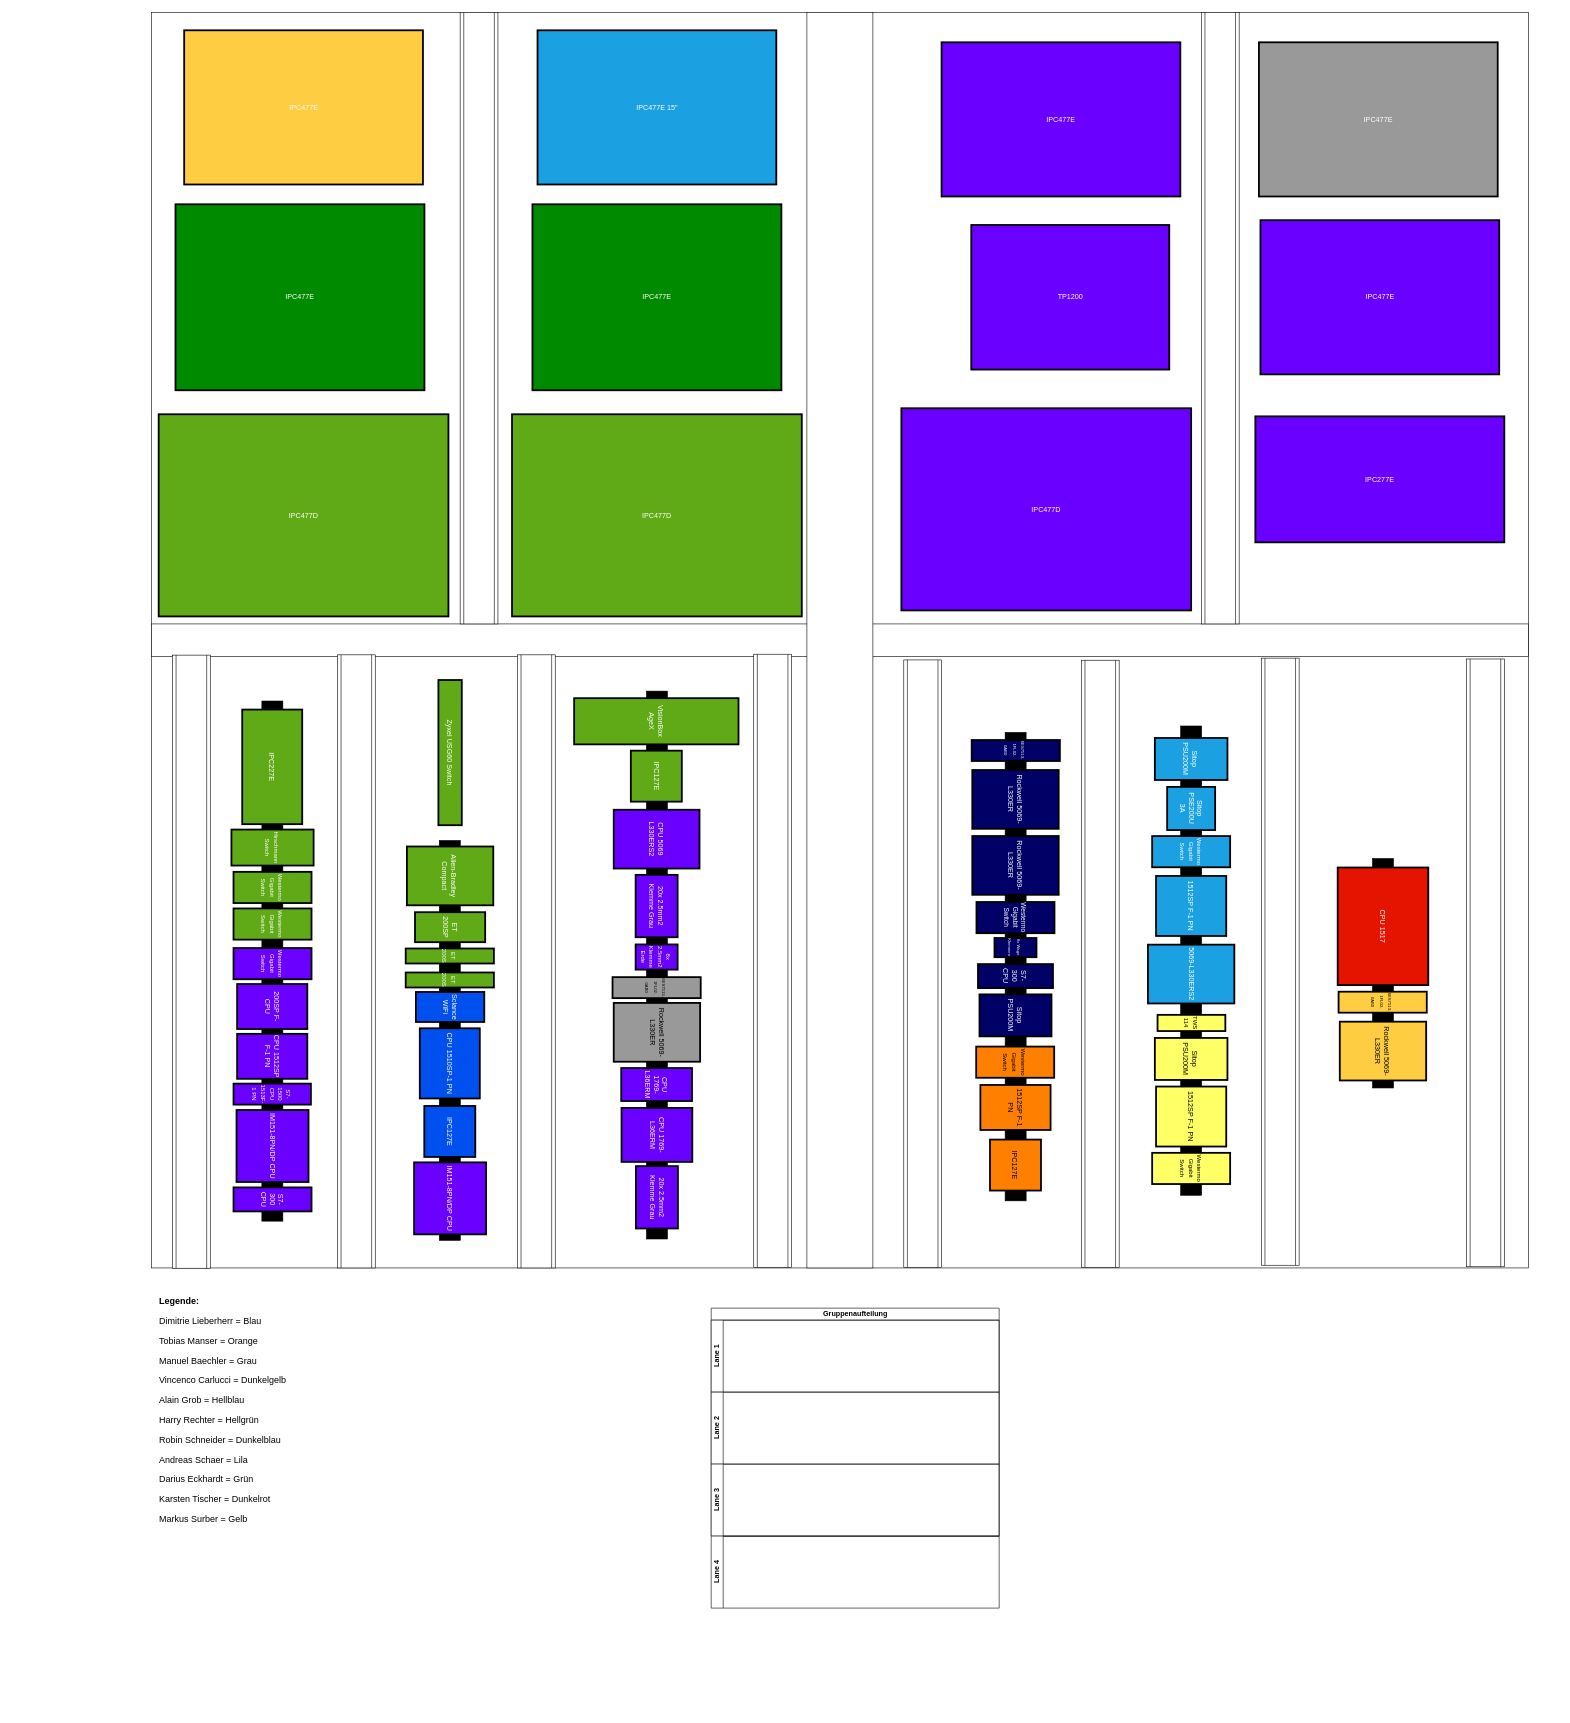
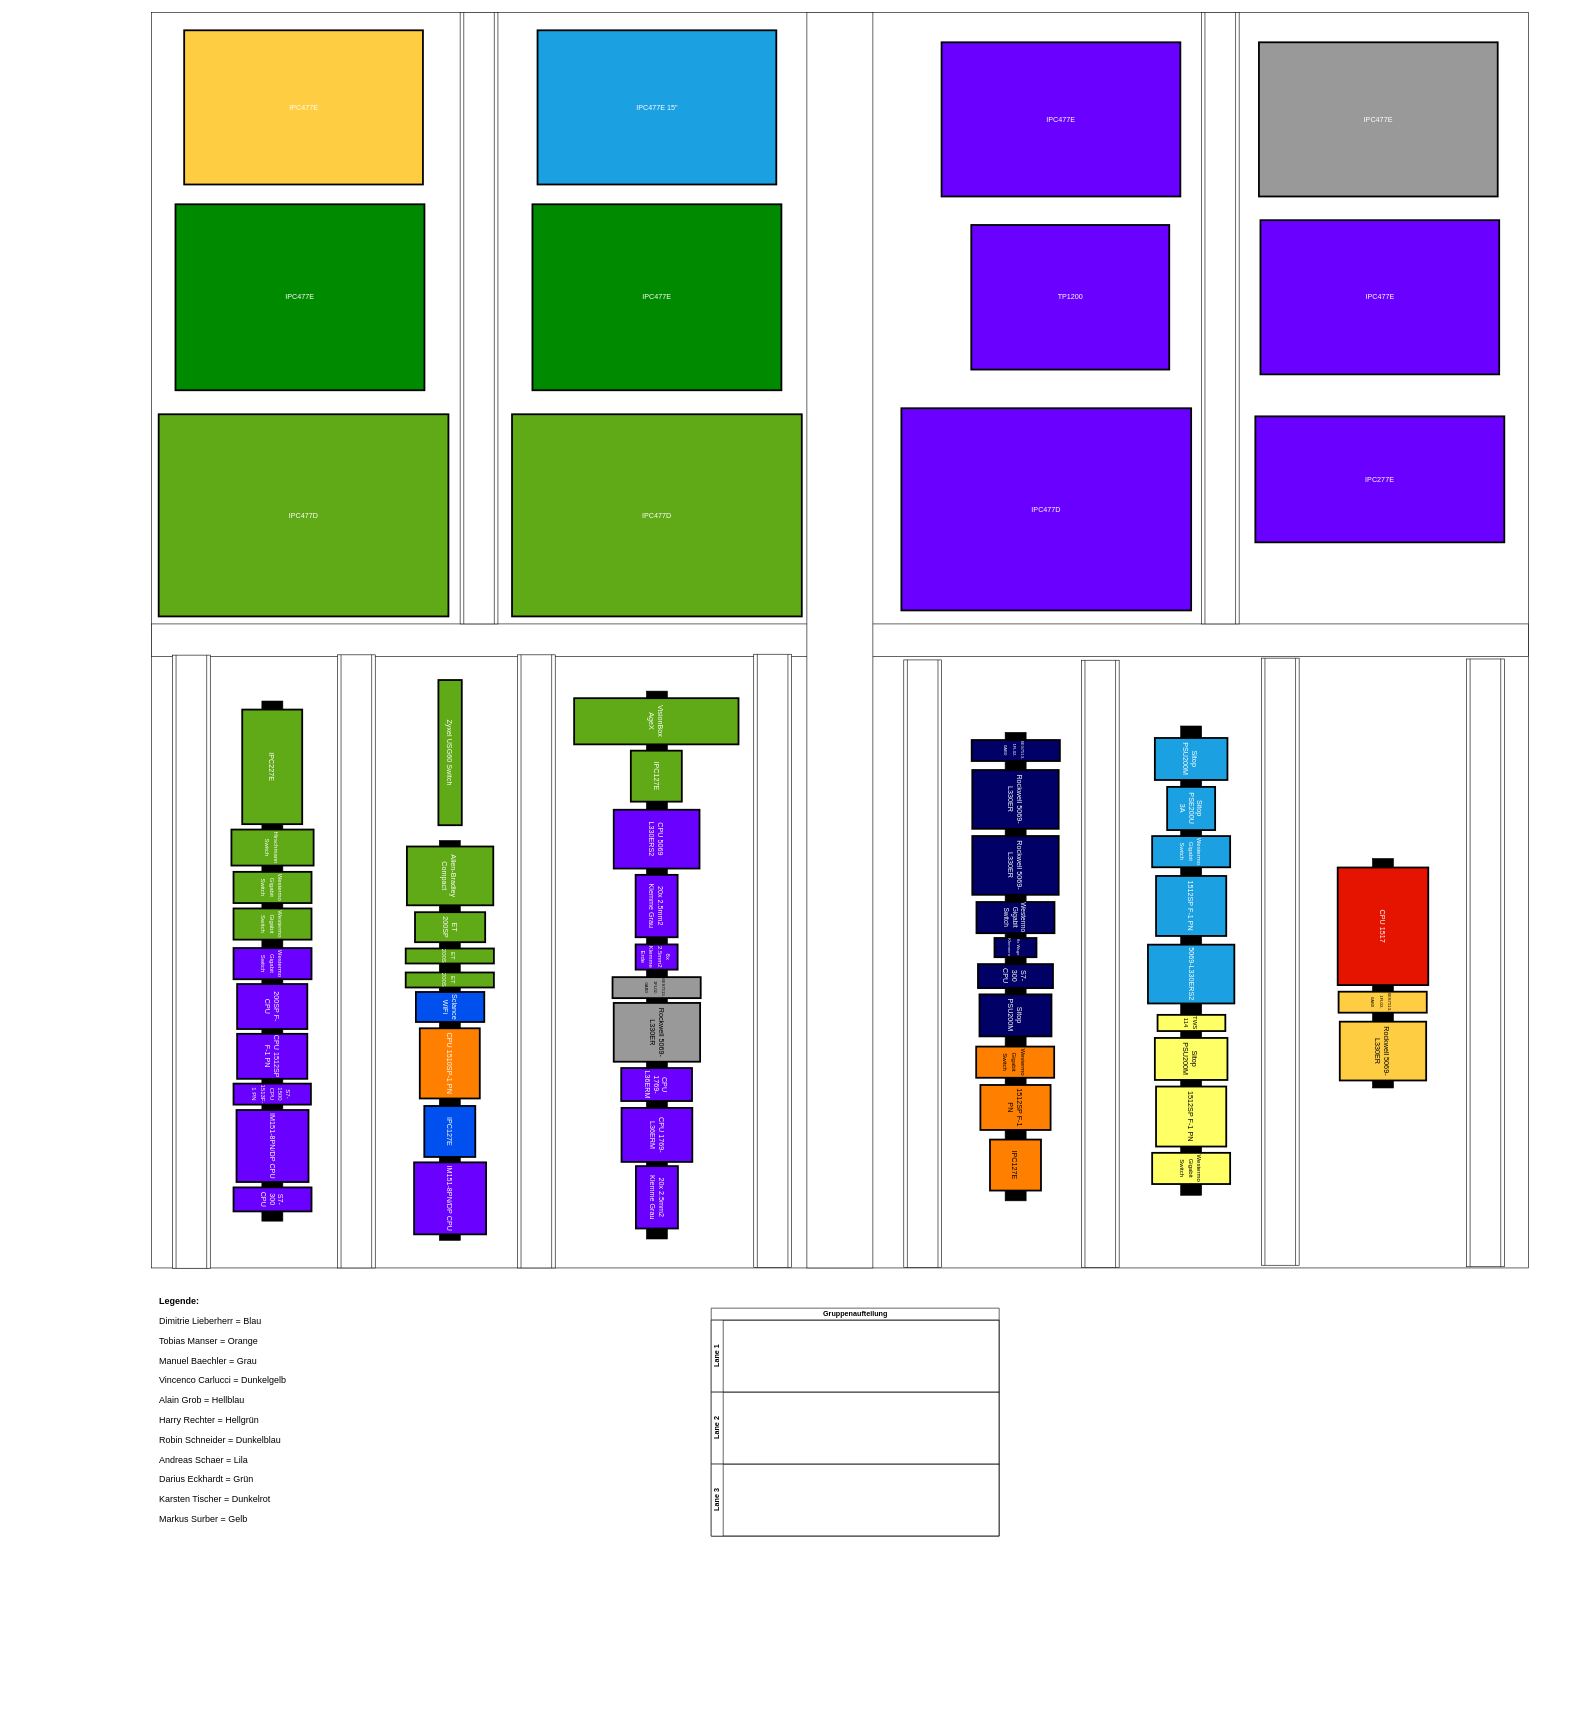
(450, 1064) -> (450, 1064)
(855, 1572) -> none
